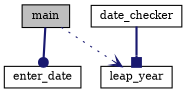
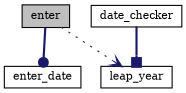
(46, 16) -> (46, 16)
